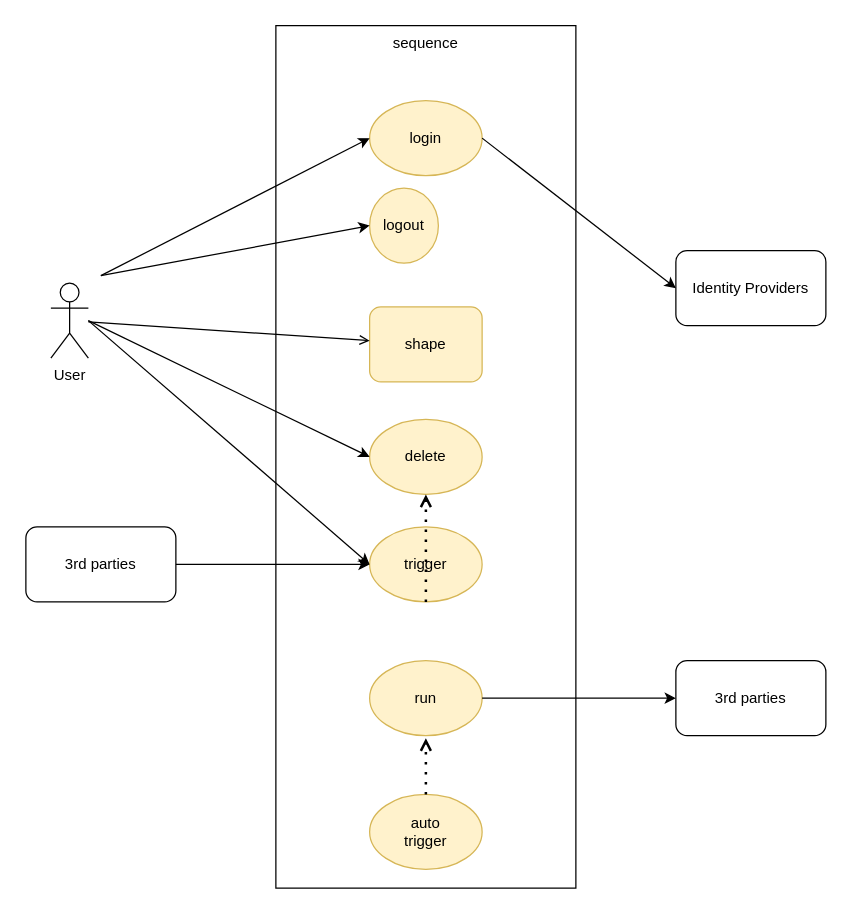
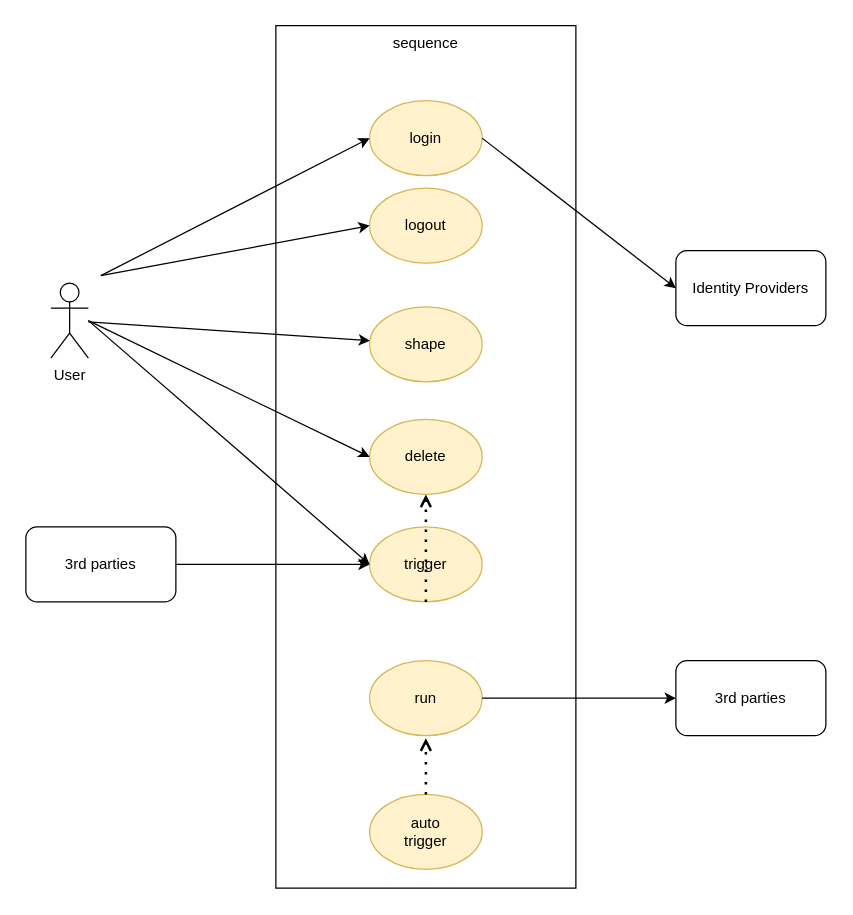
(404, 226) -> (426, 226)
(362, 340) -> (360, 340)
(426, 344) -> (426, 344)
